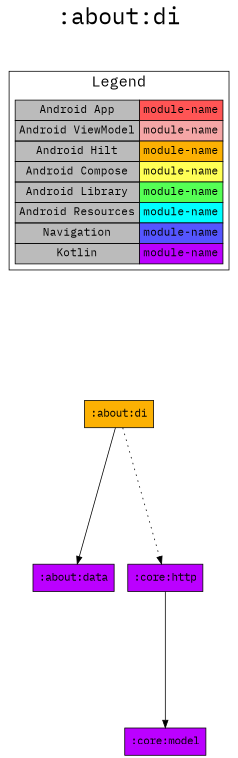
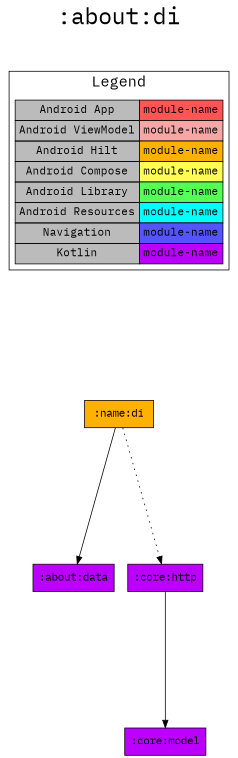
(119, 414) -> (119, 414)
